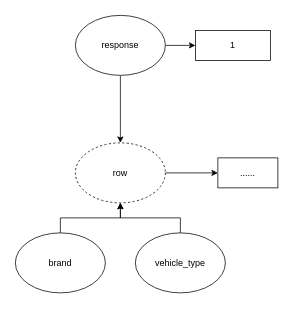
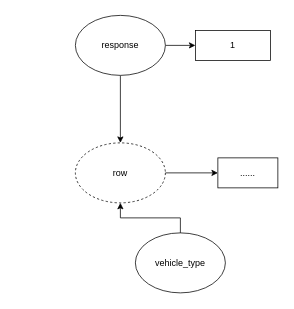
(82, 218) -> none
(60, 263) -> none
